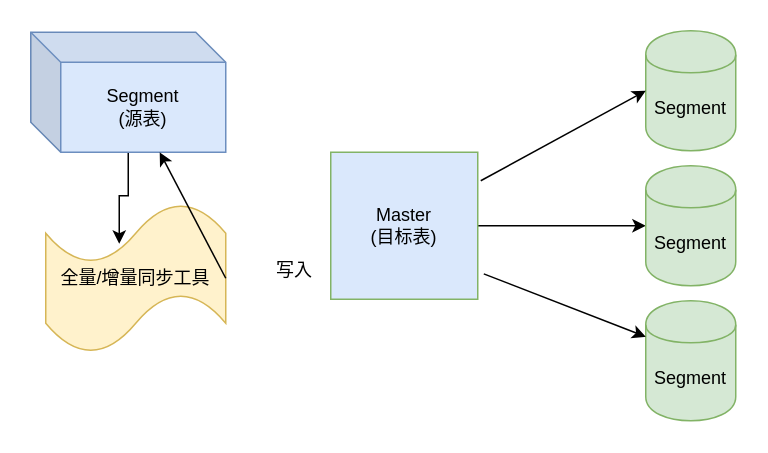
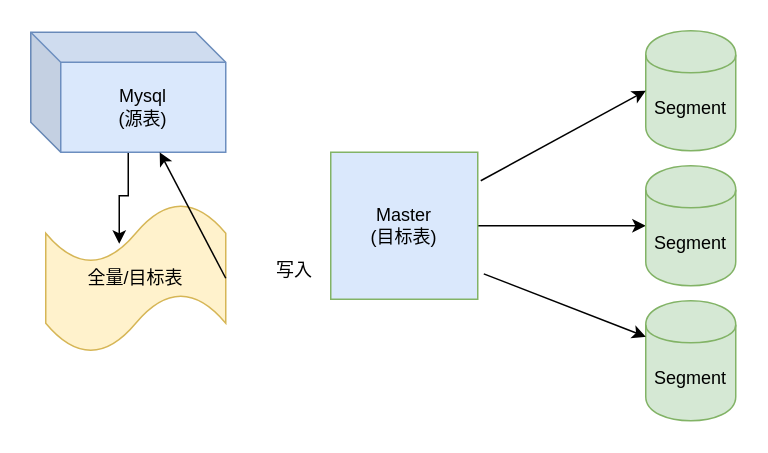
(143, 107) -> (143, 107)
(136, 278) -> (136, 278)
